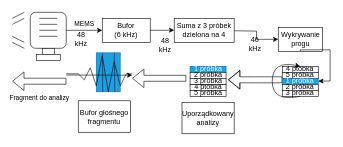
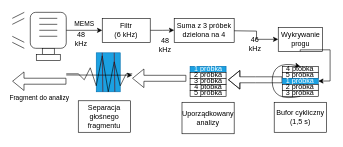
(126, 30) -> (126, 30)
(104, 117) -> (104, 117)
none -> (300, 117)
